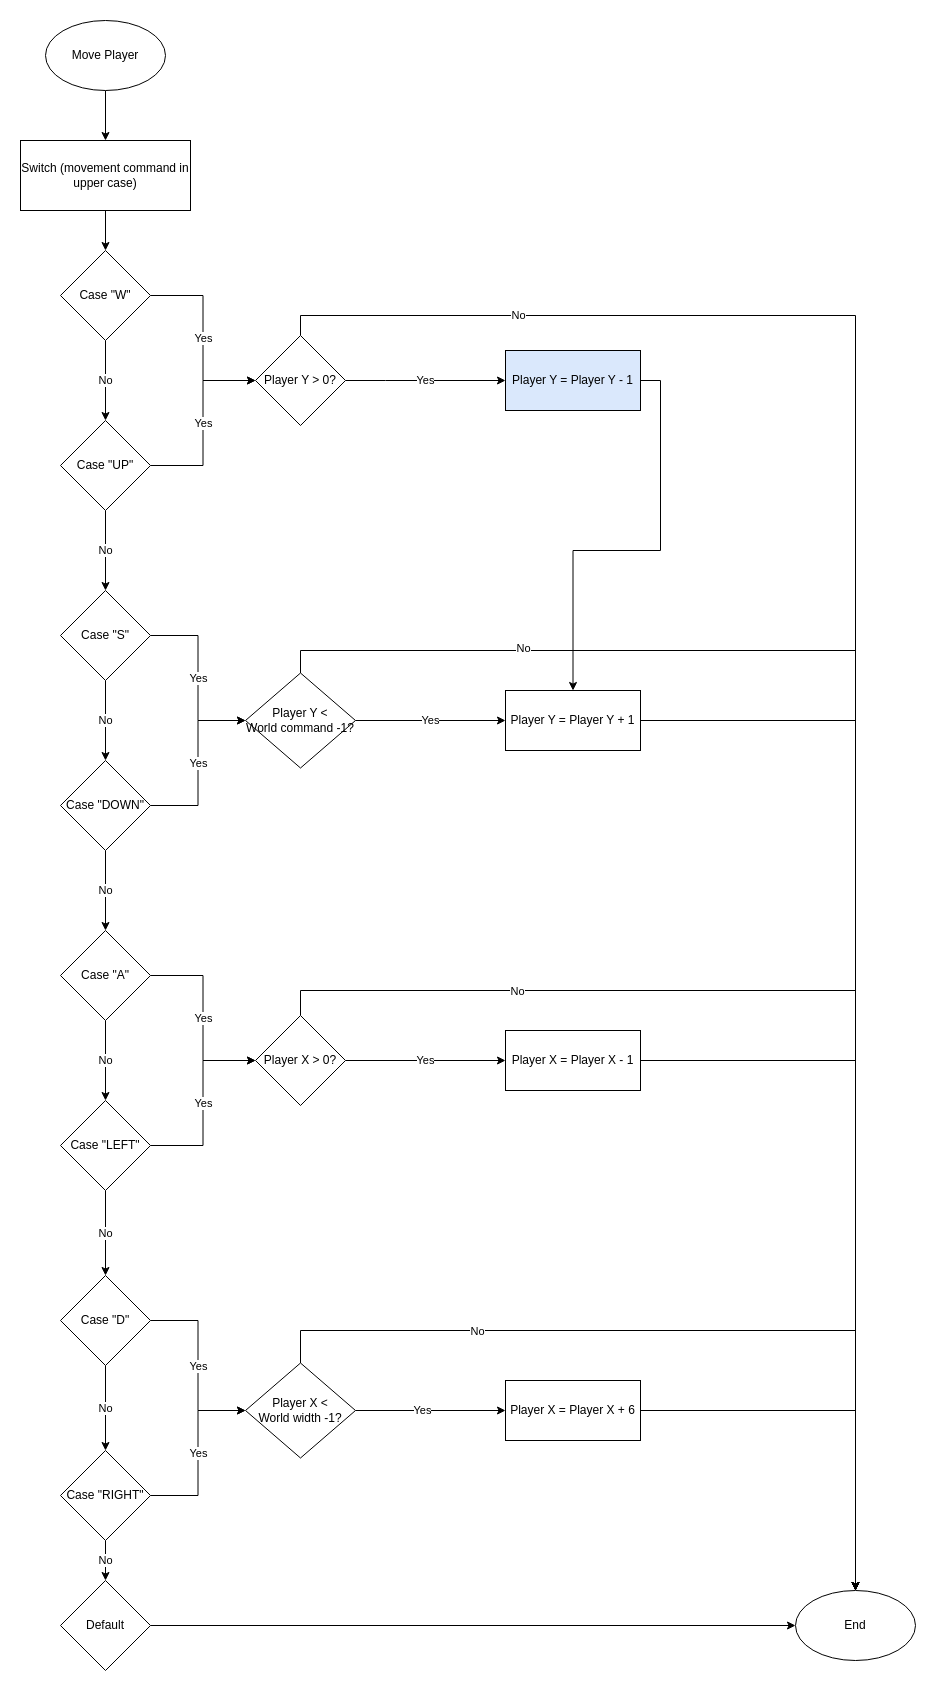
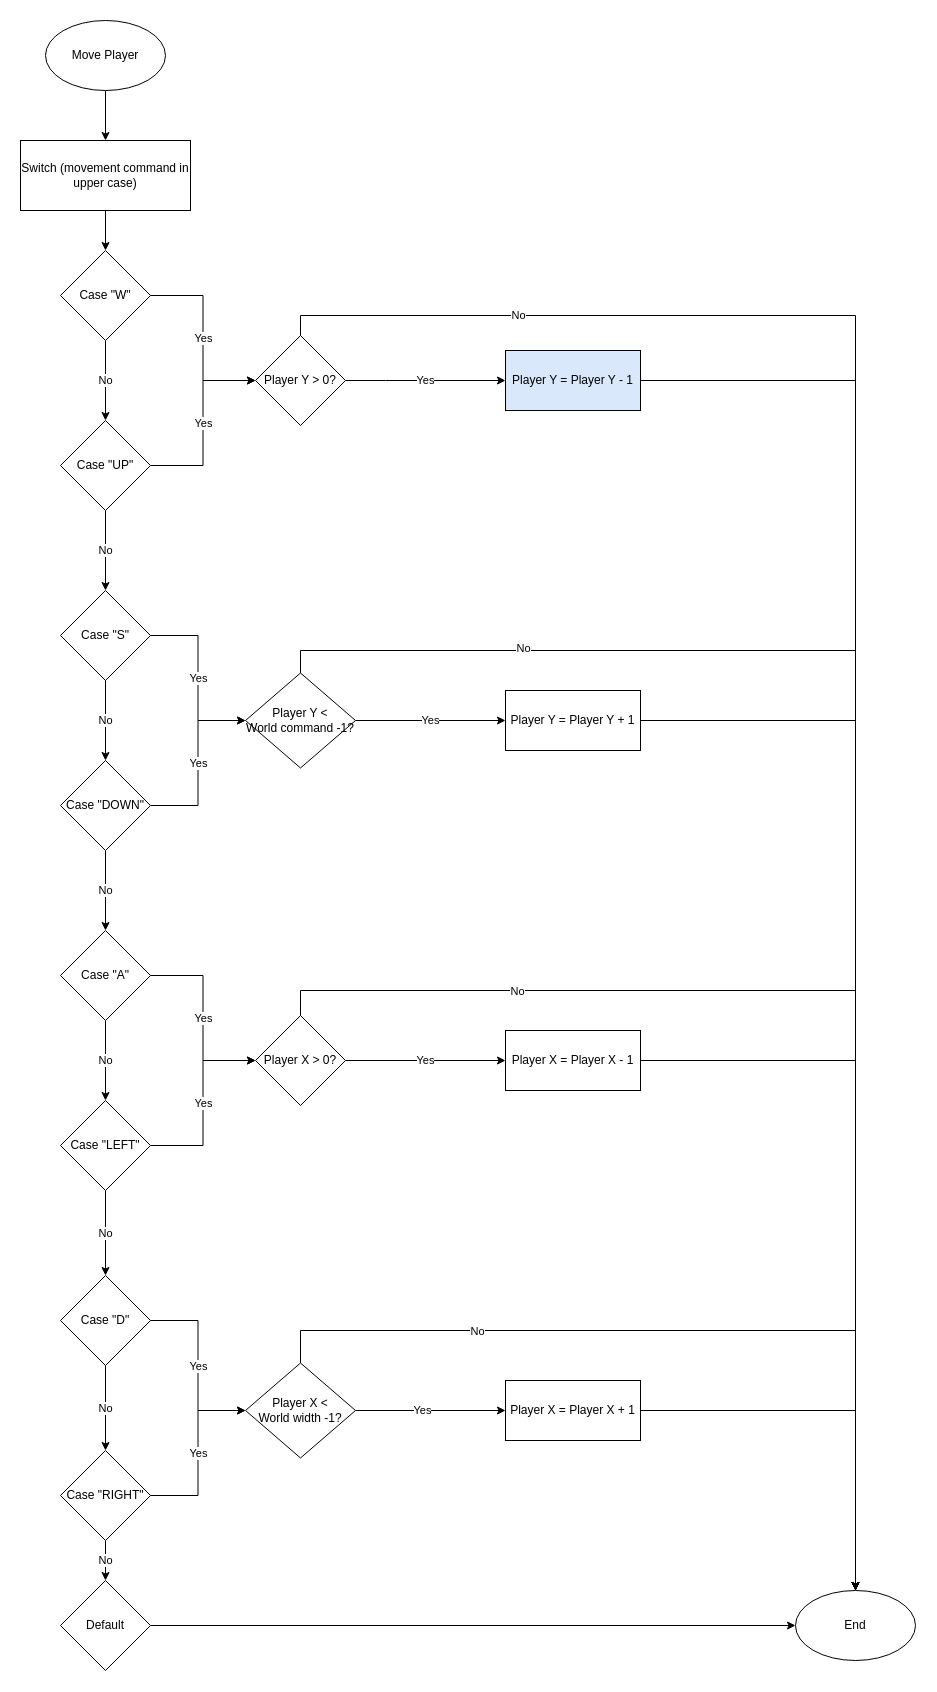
(637, 551) -> (755, 381)
(573, 1411) -> (573, 1411)
